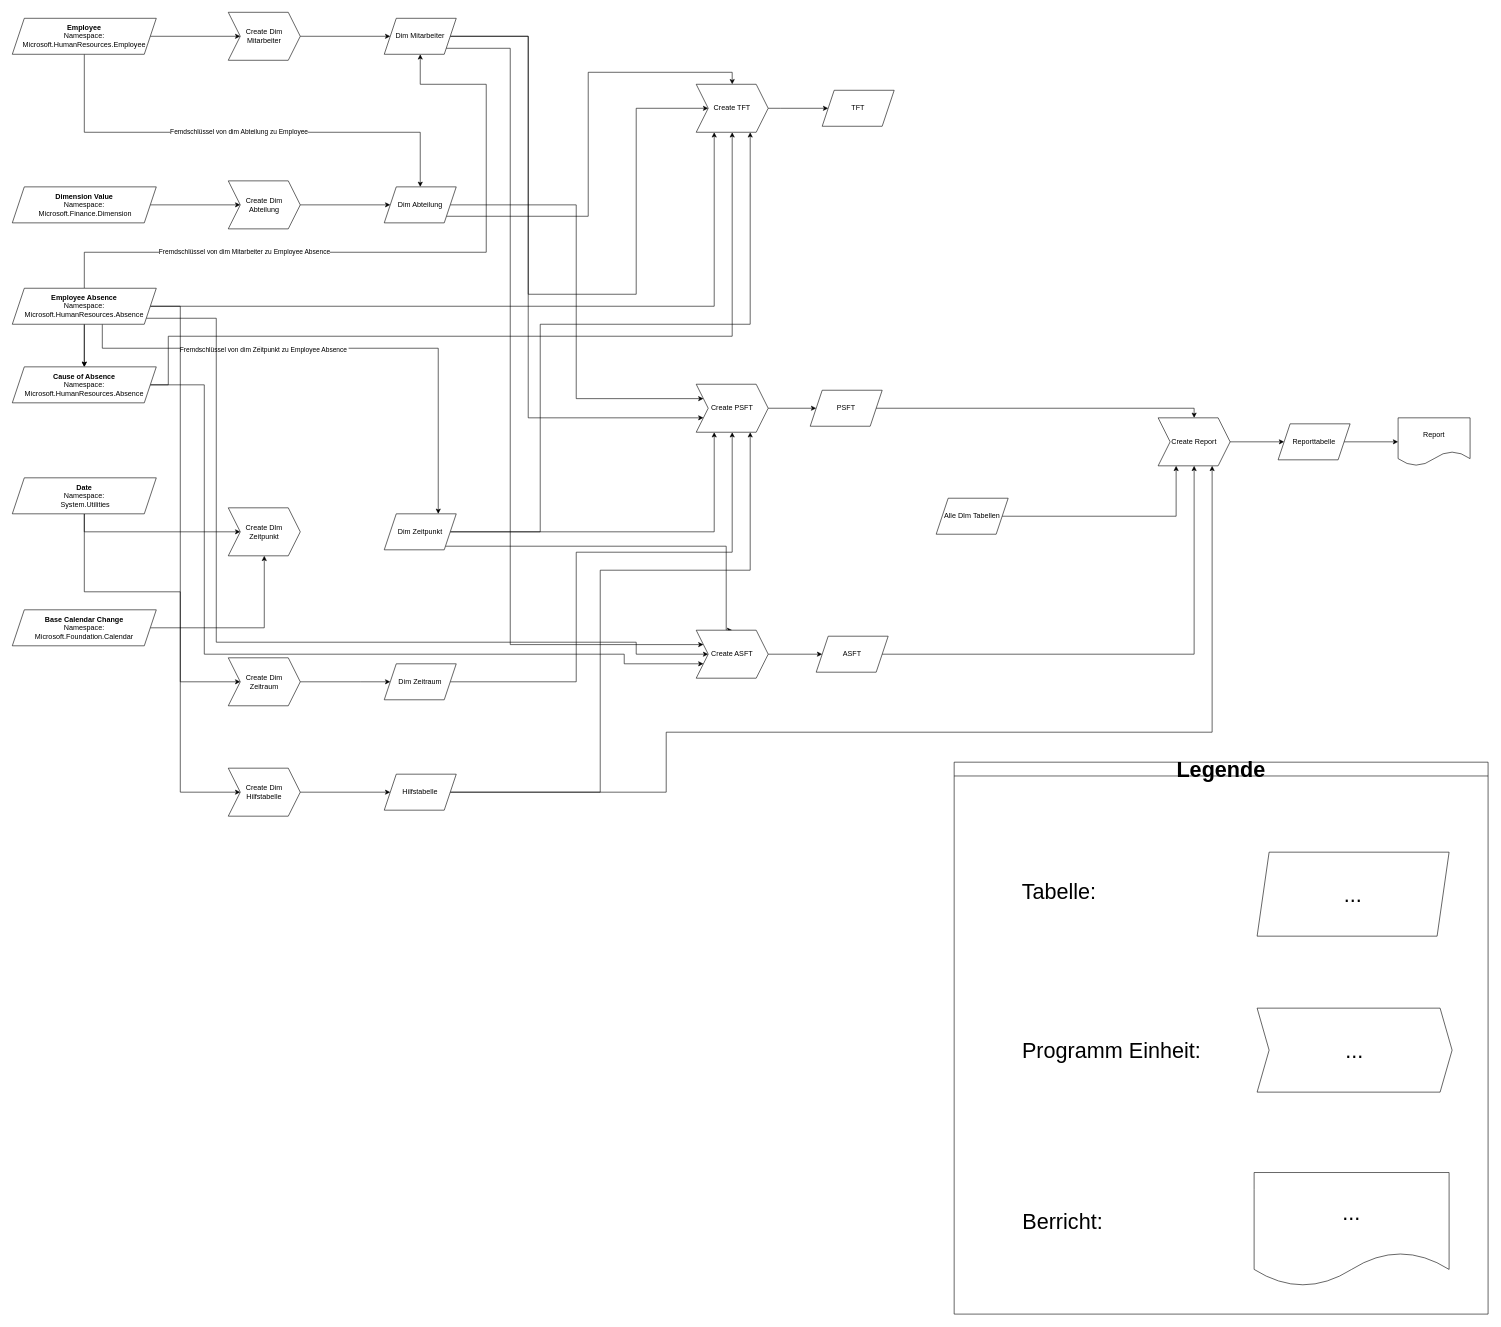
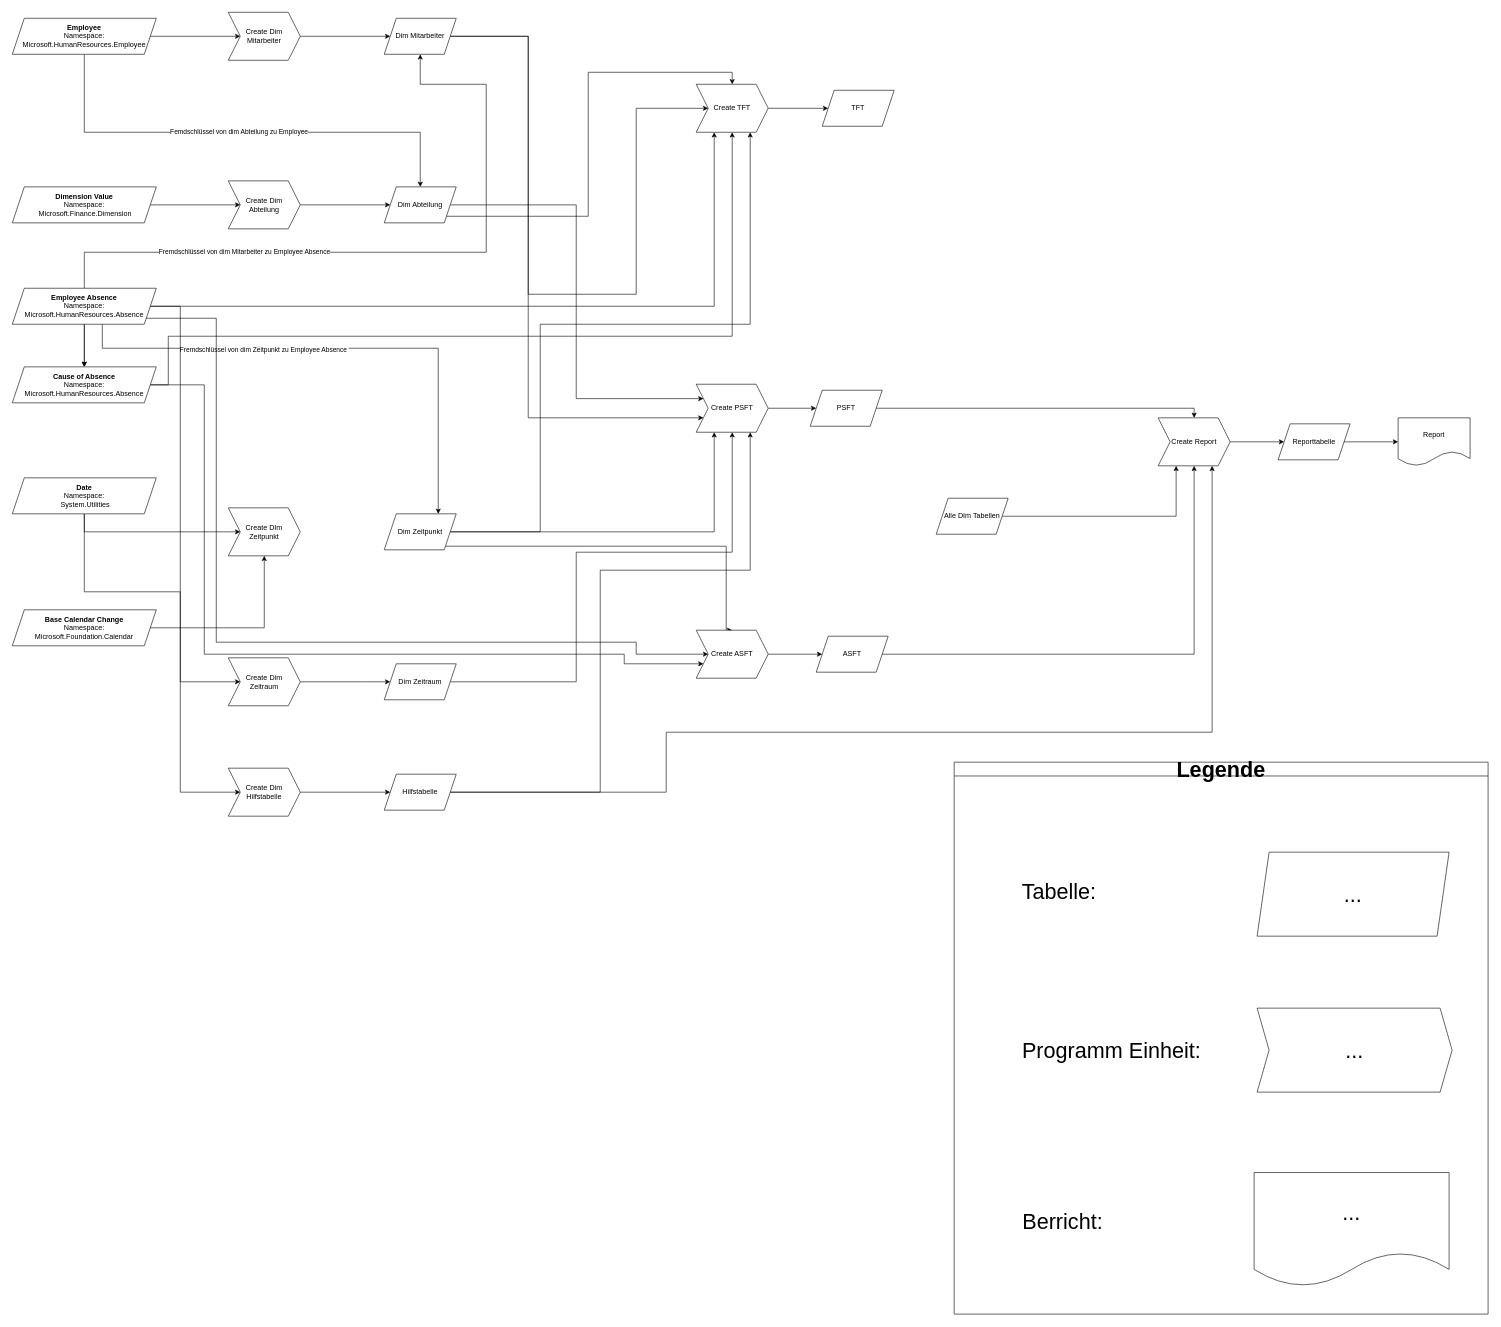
(604, 645) -> none
